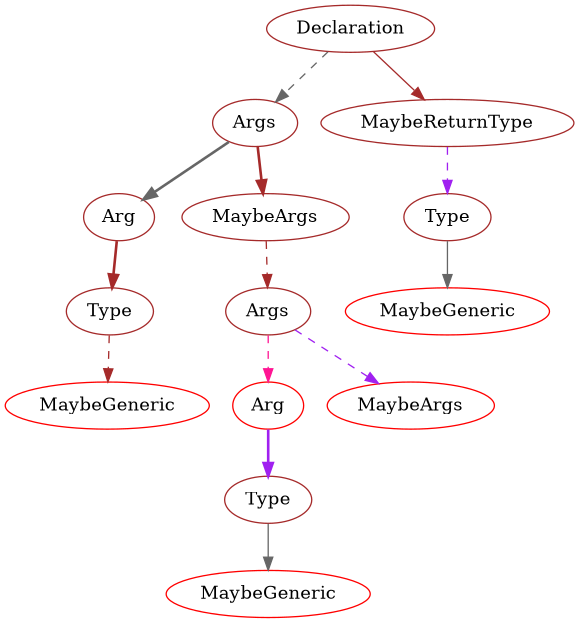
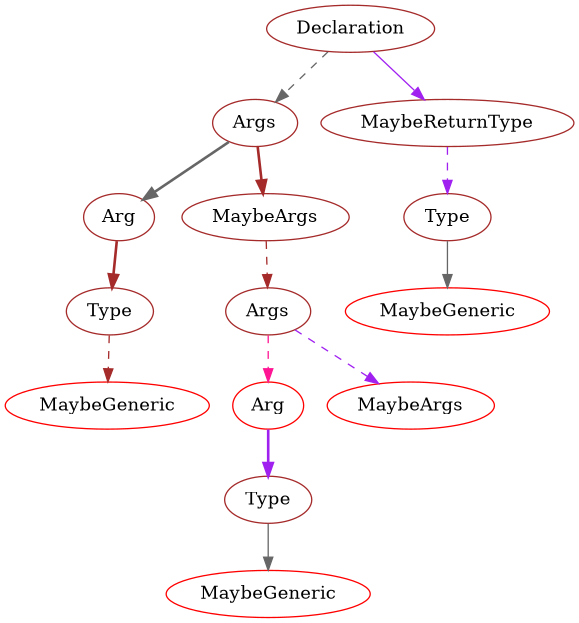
(394, 71) -> (394, 71)
